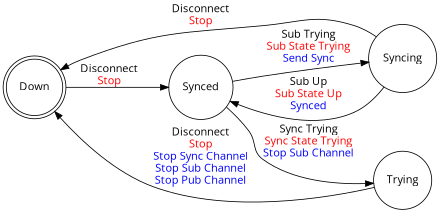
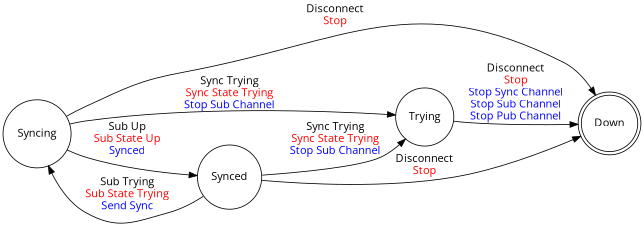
(113, 87) -> (421, 181)
none -> (228, 111)
